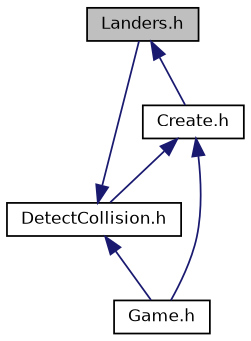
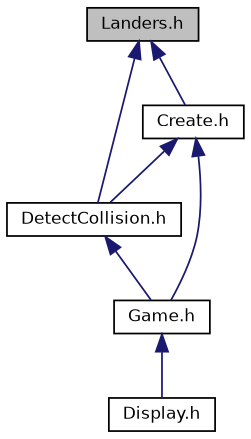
(121, 113) -> (116, 130)
none -> (162, 415)
